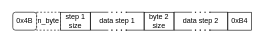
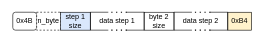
(75, 21) -> (75, 21)
(240, 21) -> (240, 21)
